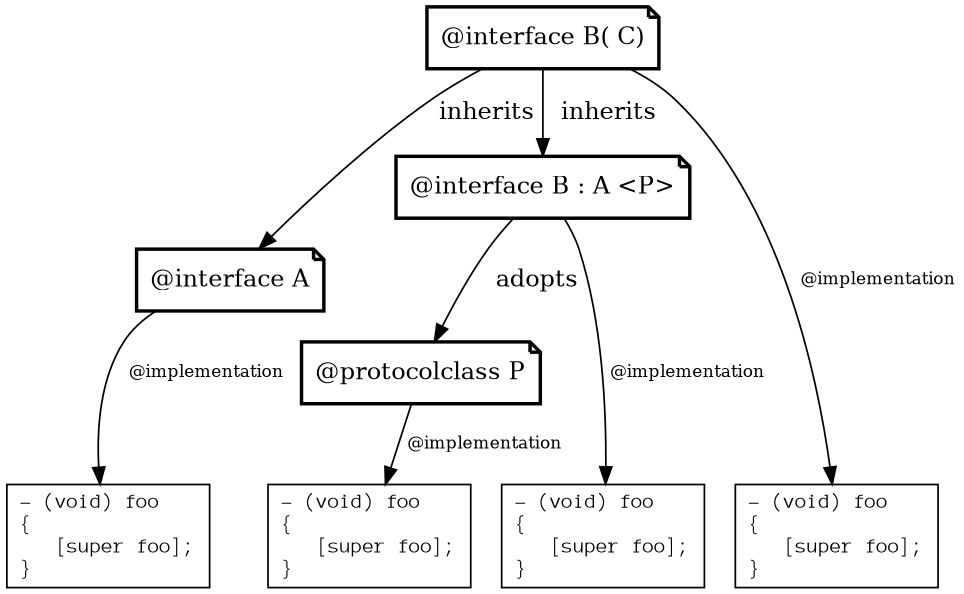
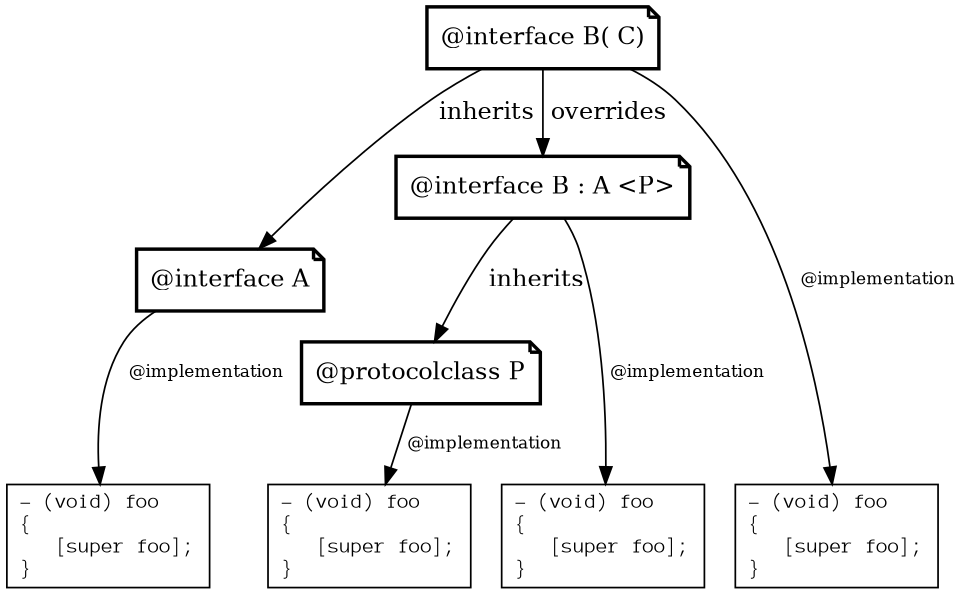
(606, 113) -> (606, 113)
(533, 280) -> (533, 280)
